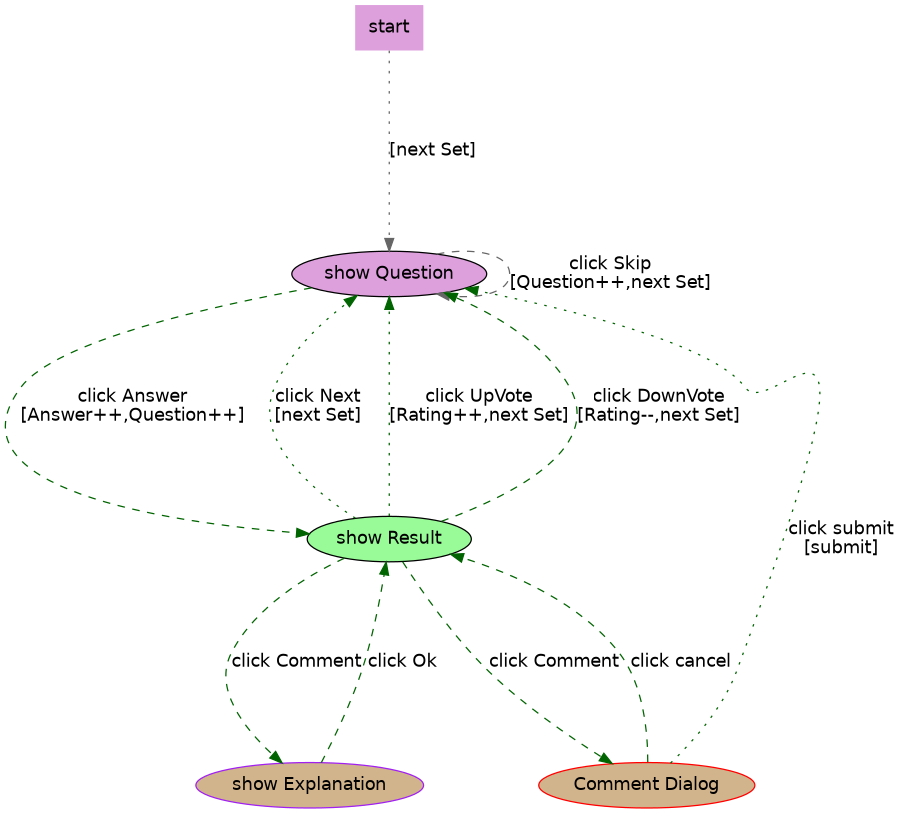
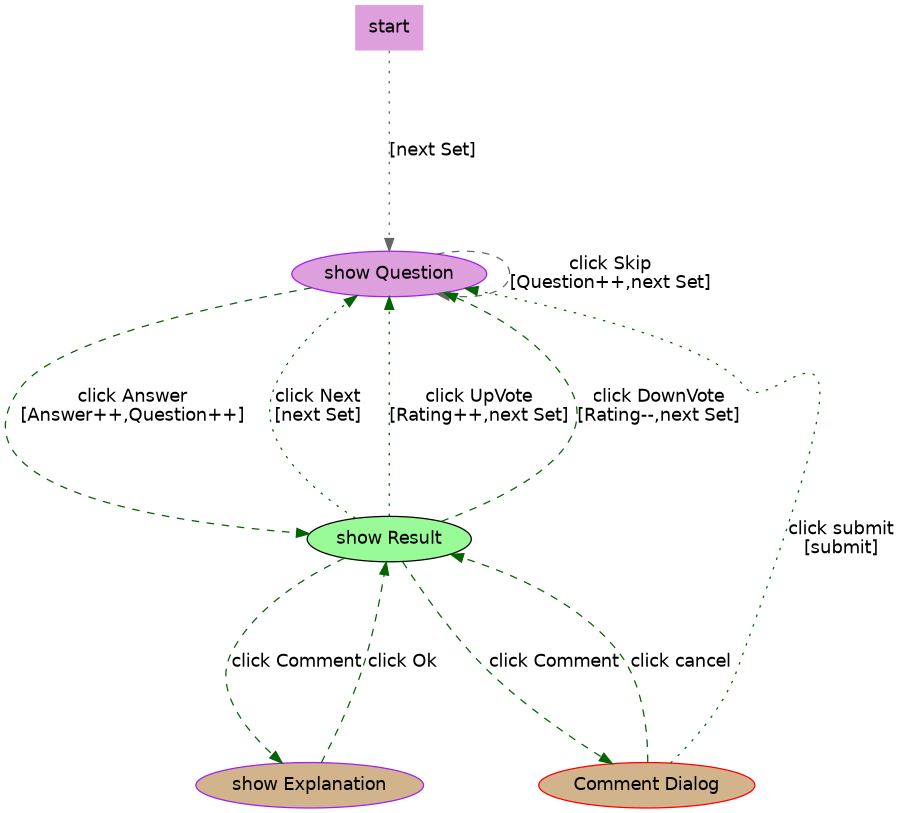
(389, 274) -> (389, 274)
